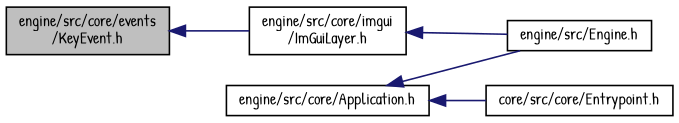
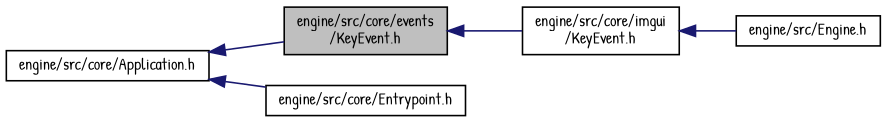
(328, 31) -> (601, 31)
(461, 66) -> (255, 46)
(580, 101) -> (366, 101)
